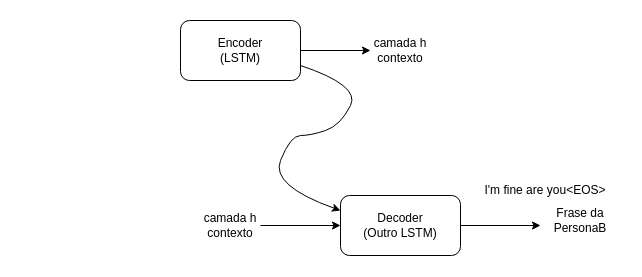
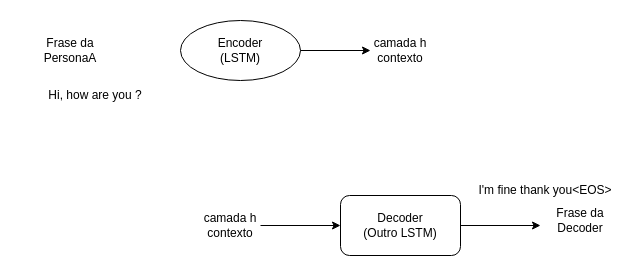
none -> (71, 51)
(241, 51) -> (241, 51)
none -> (96, 96)
(309, 135) -> none
(546, 191) -> (546, 191)
(581, 221) -> (581, 221)
